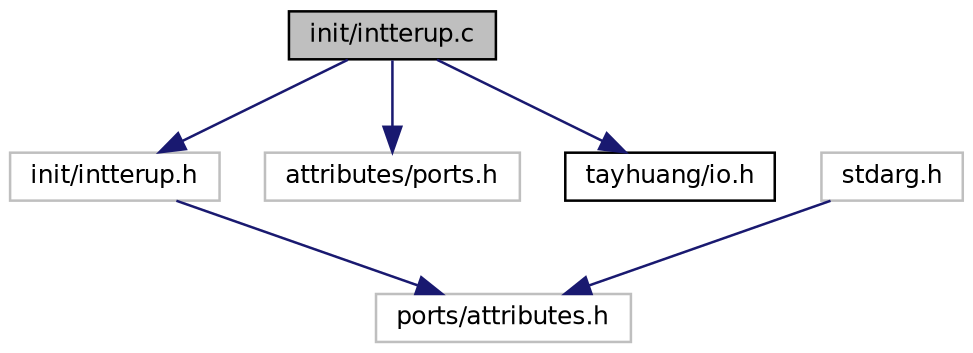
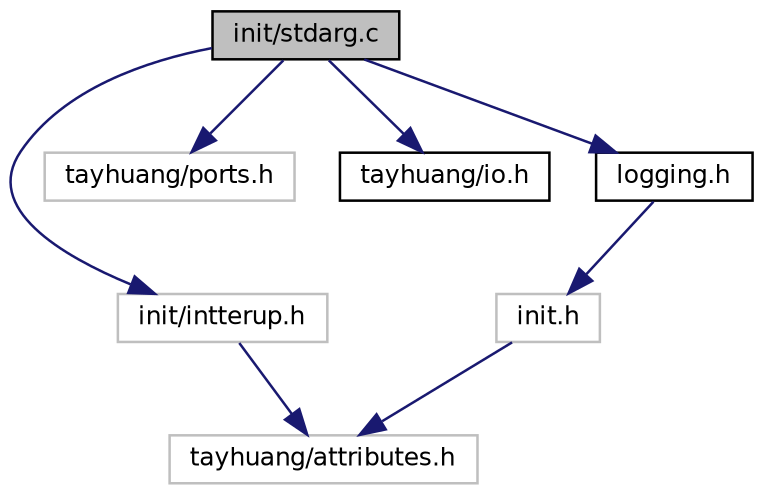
(392, 35) -> (306, 35)
(392, 177) -> (170, 177)
none -> (674, 177)
(892, 177) -> (548, 318)
(503, 318) -> (324, 459)
